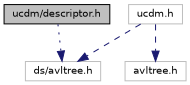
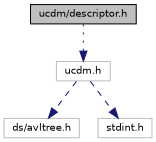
(59, 38) -> (83, 38)
(156, 71) -> (125, 128)
